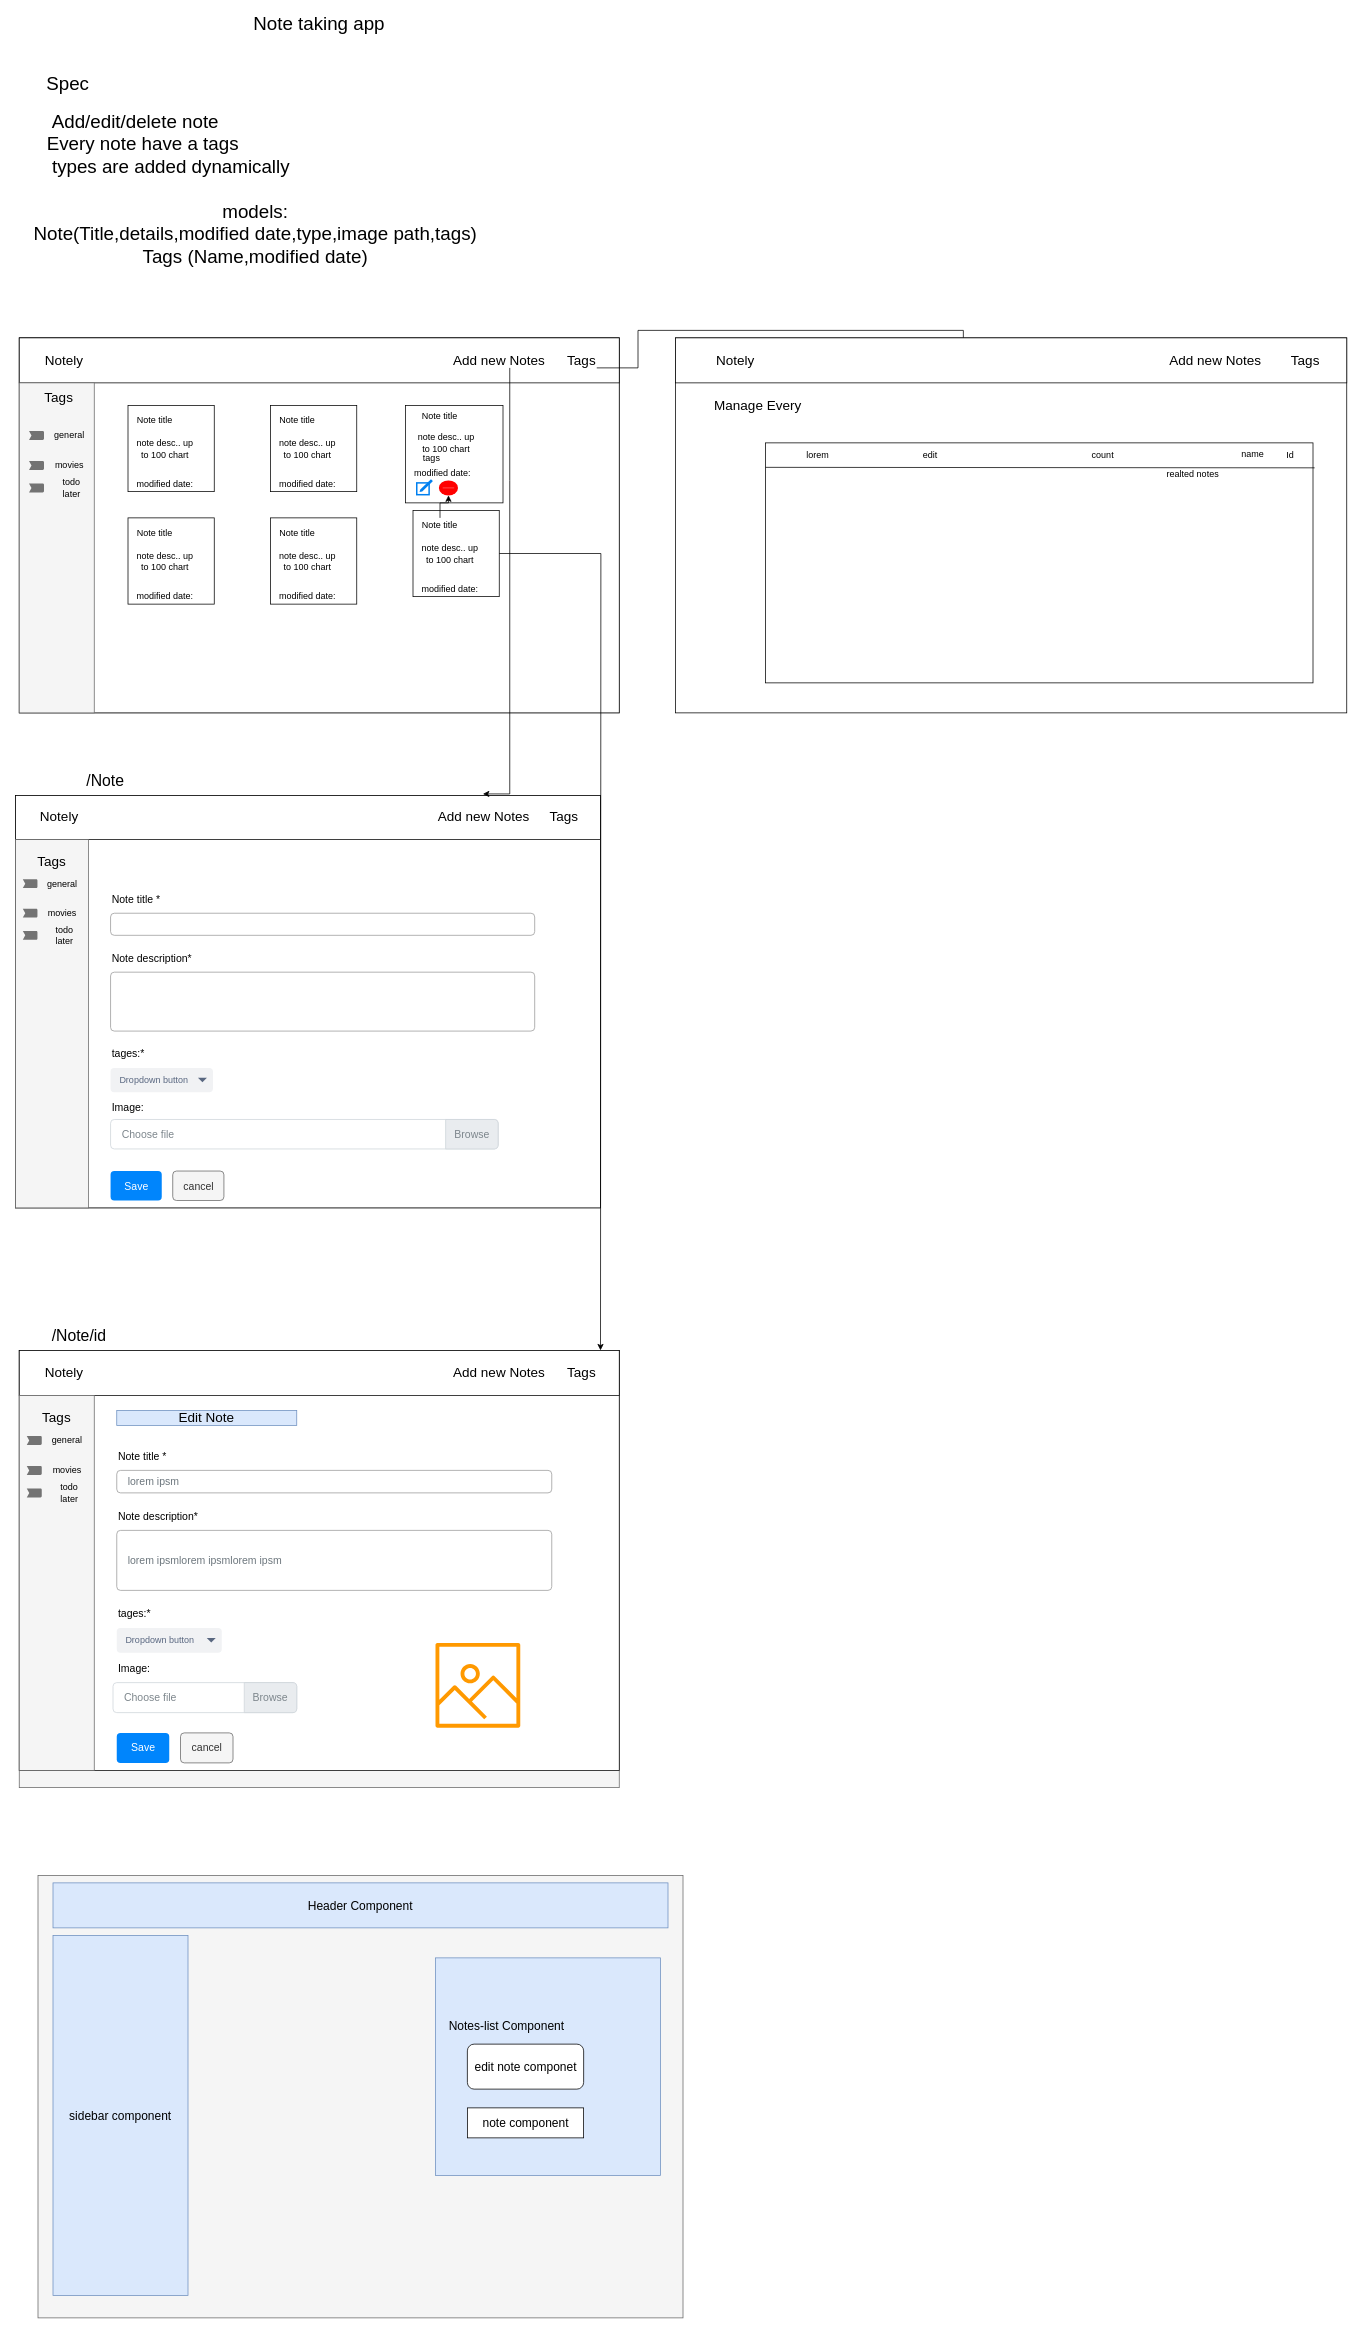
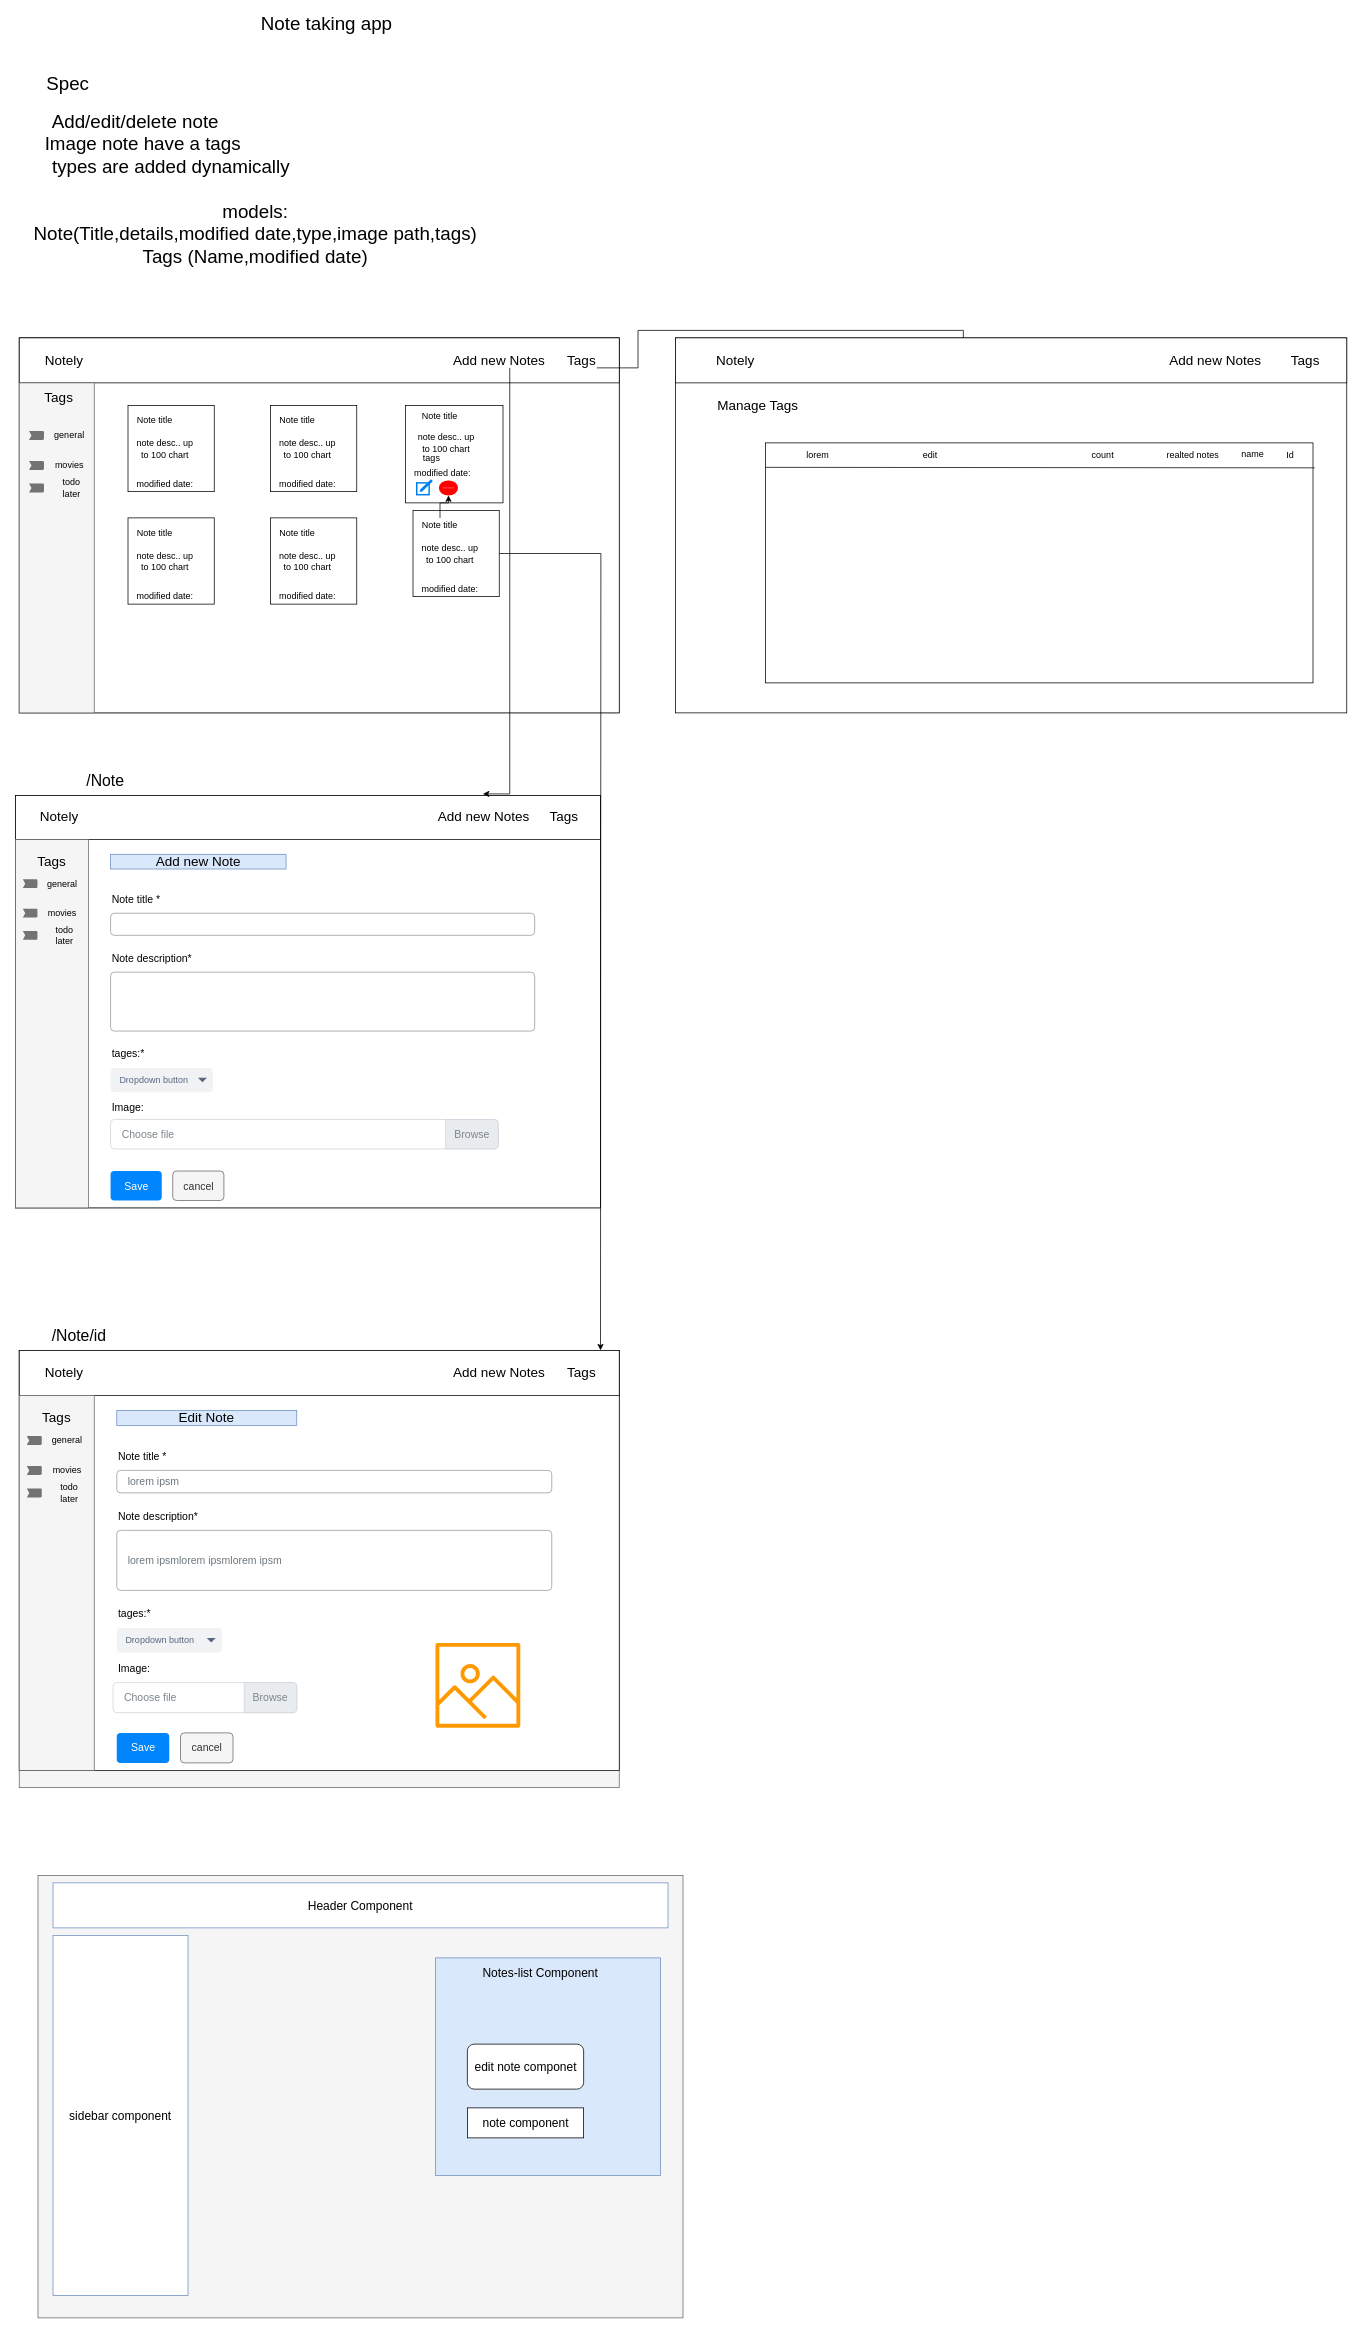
(319, 23) -> (327, 23)
(143, 143) -> (143, 143)
(758, 405) -> (758, 405)
(1193, 474) -> (1193, 456)
none -> (198, 862)
(360, 1905) -> (360, 1905)
(507, 2025) -> (540, 1973)
(120, 2115) -> (120, 2115)
